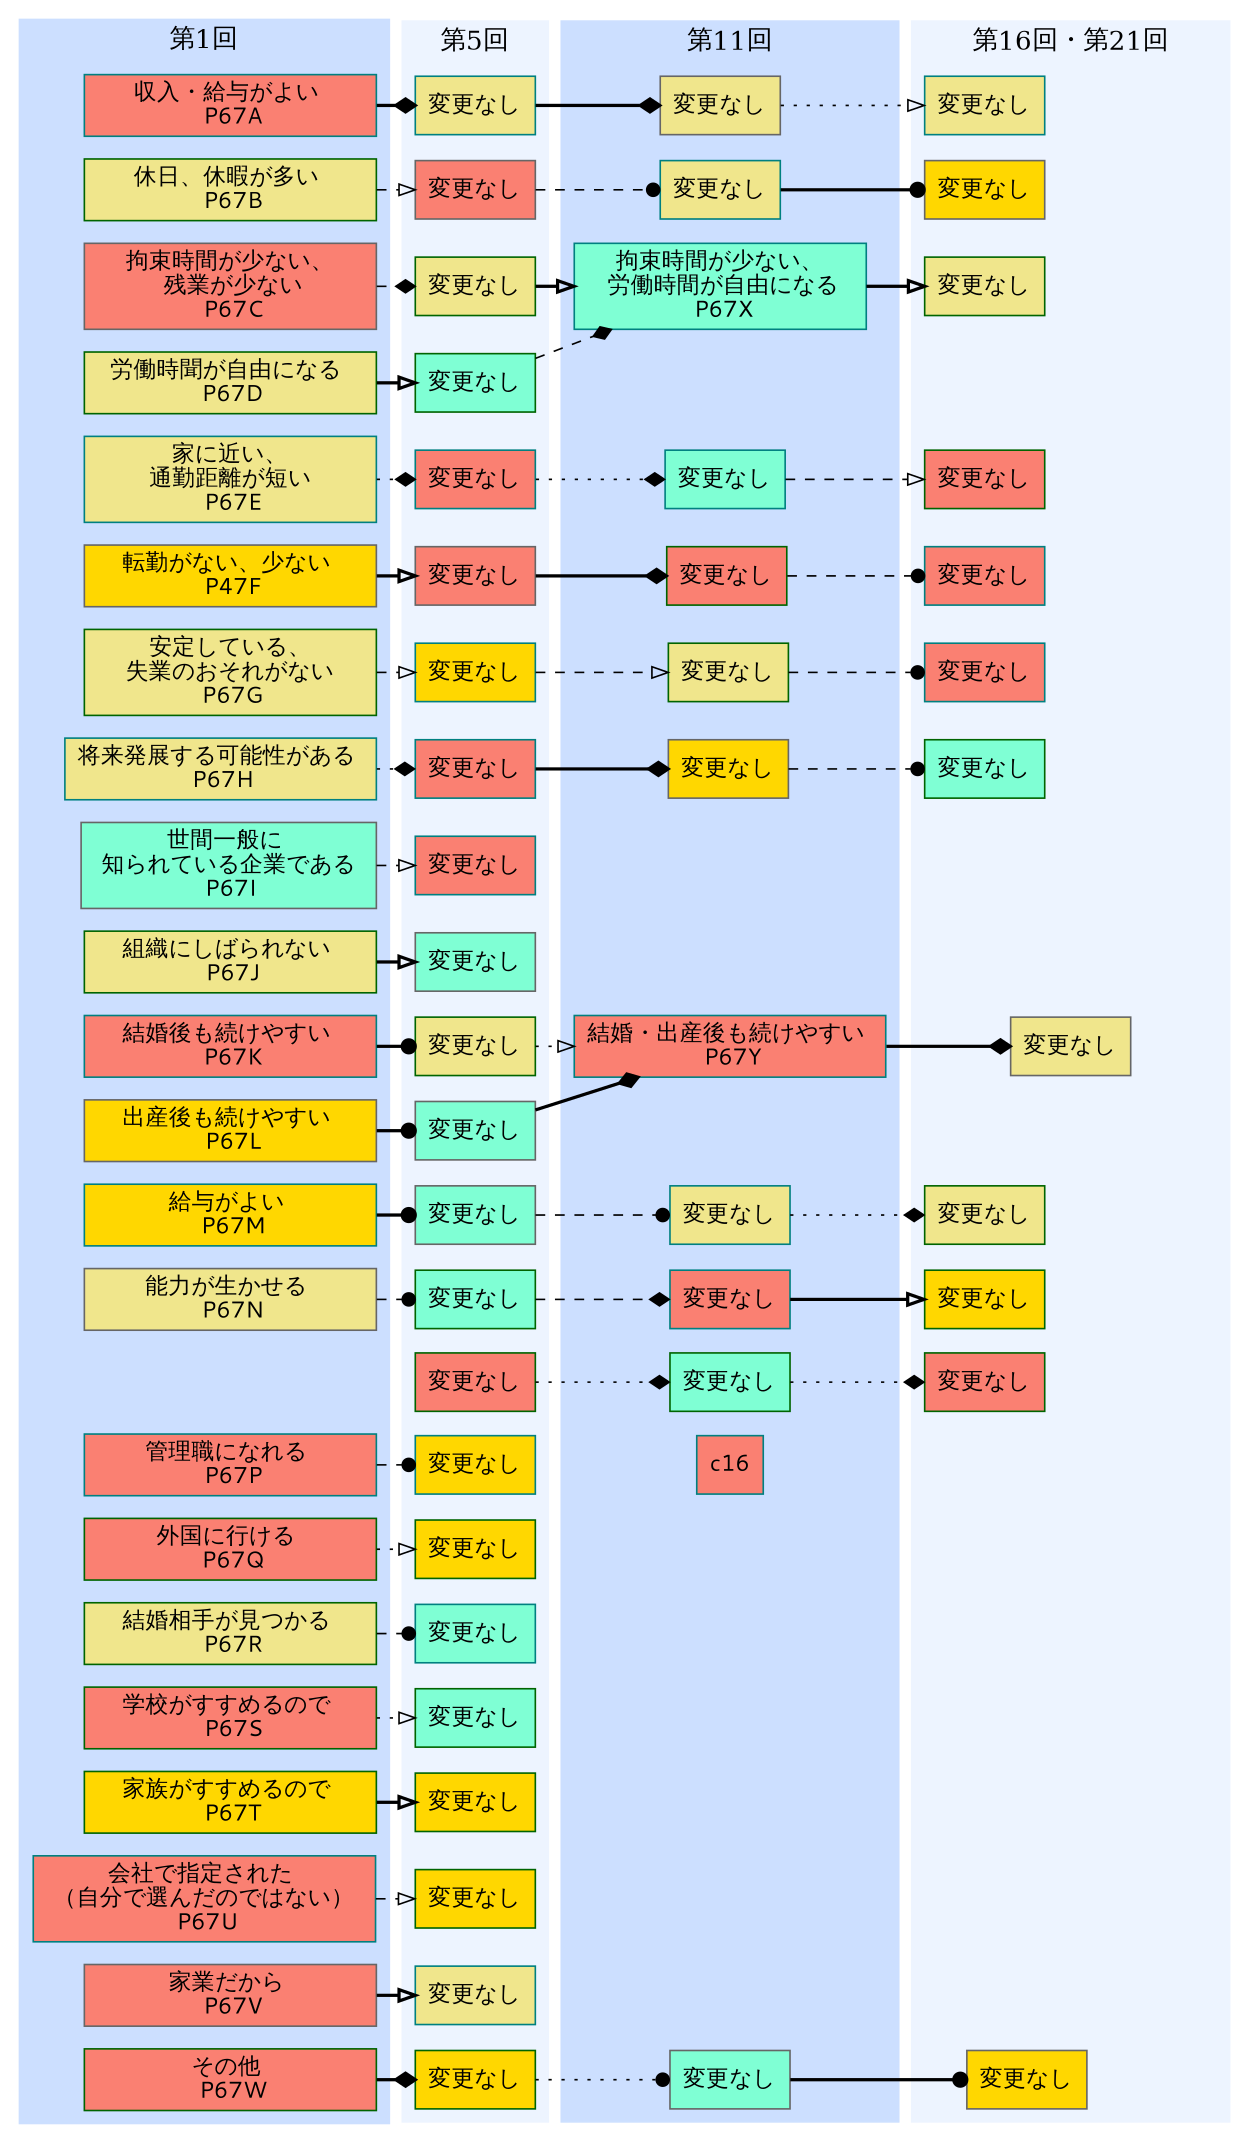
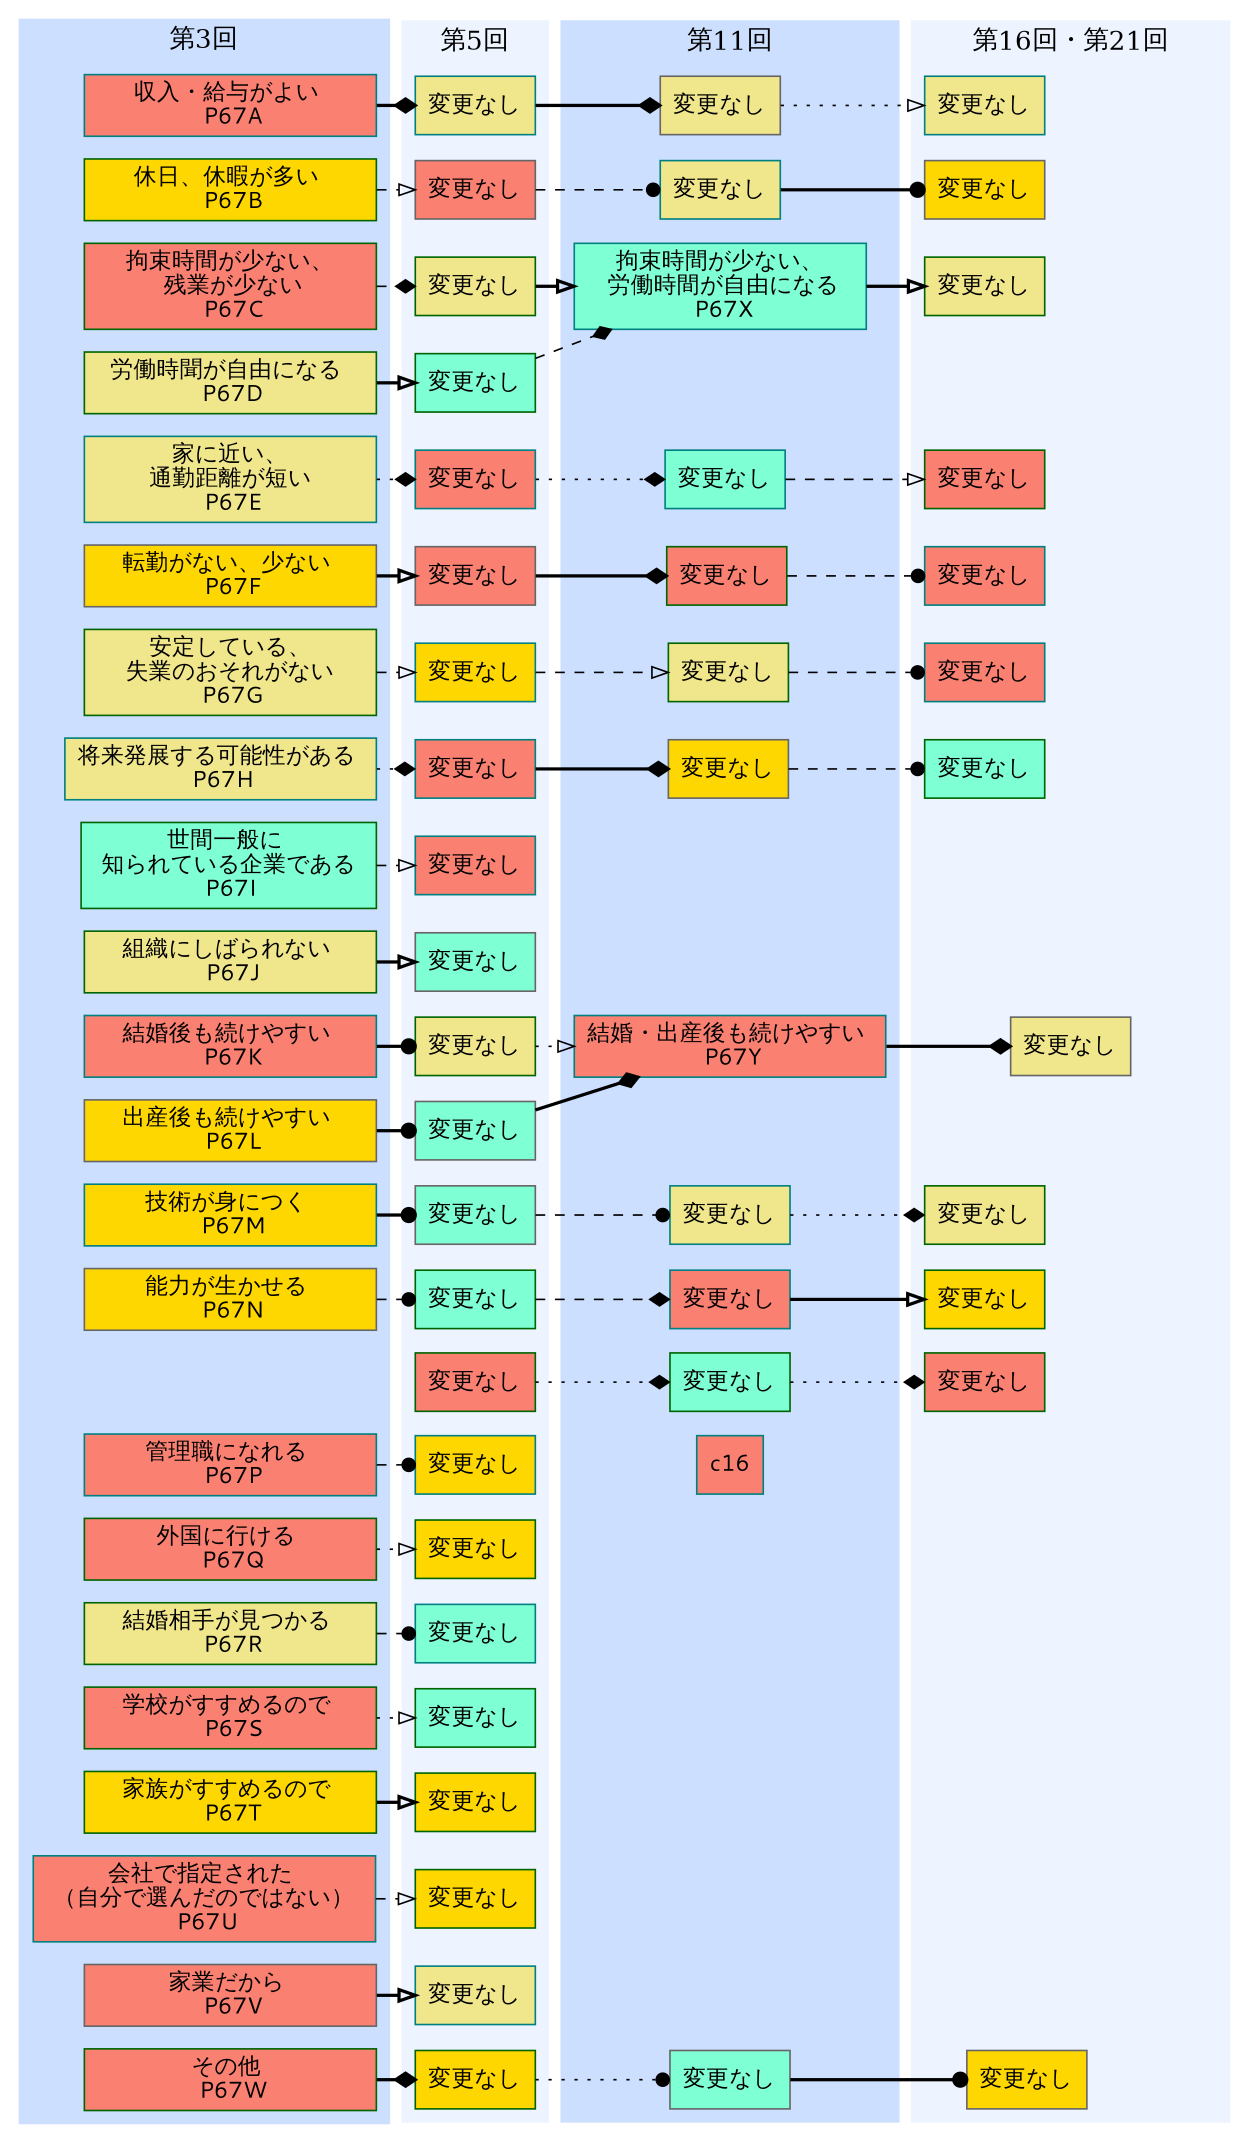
(204, 41) -> (204, 41)
(230, 190) -> (230, 190)
(230, 286) -> (230, 286)
(230, 576) -> (230, 576)
(229, 865) -> (229, 865)
(230, 1215) -> (230, 1215)
(230, 1299) -> (230, 1299)
